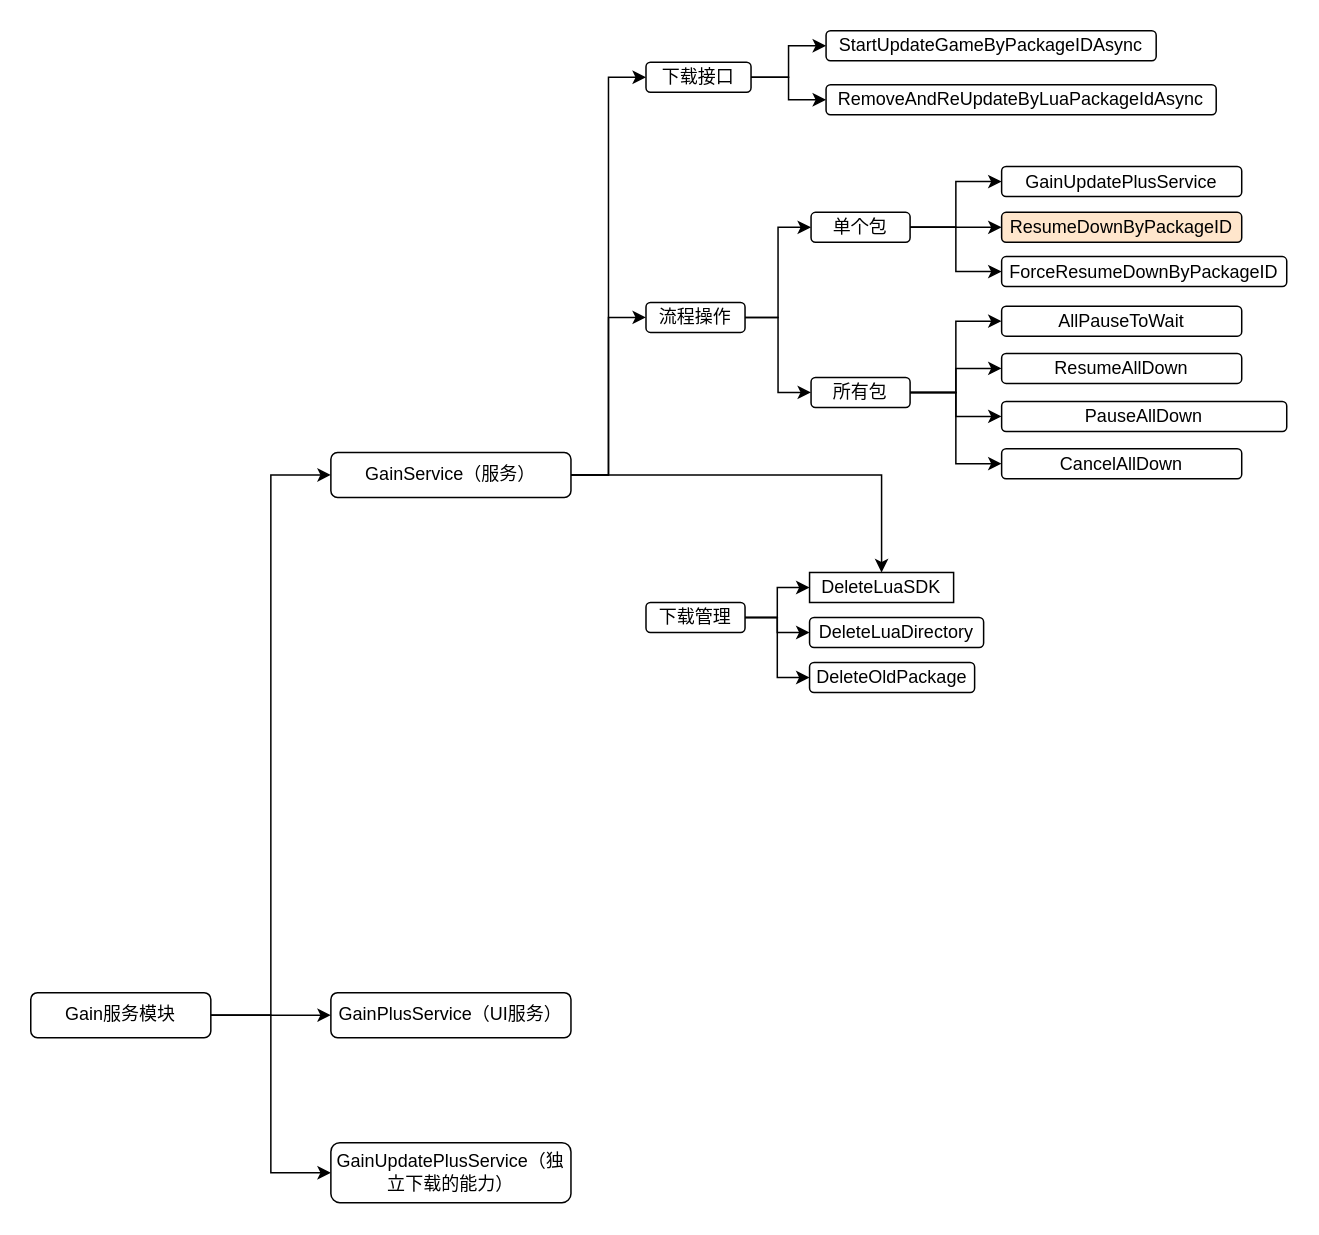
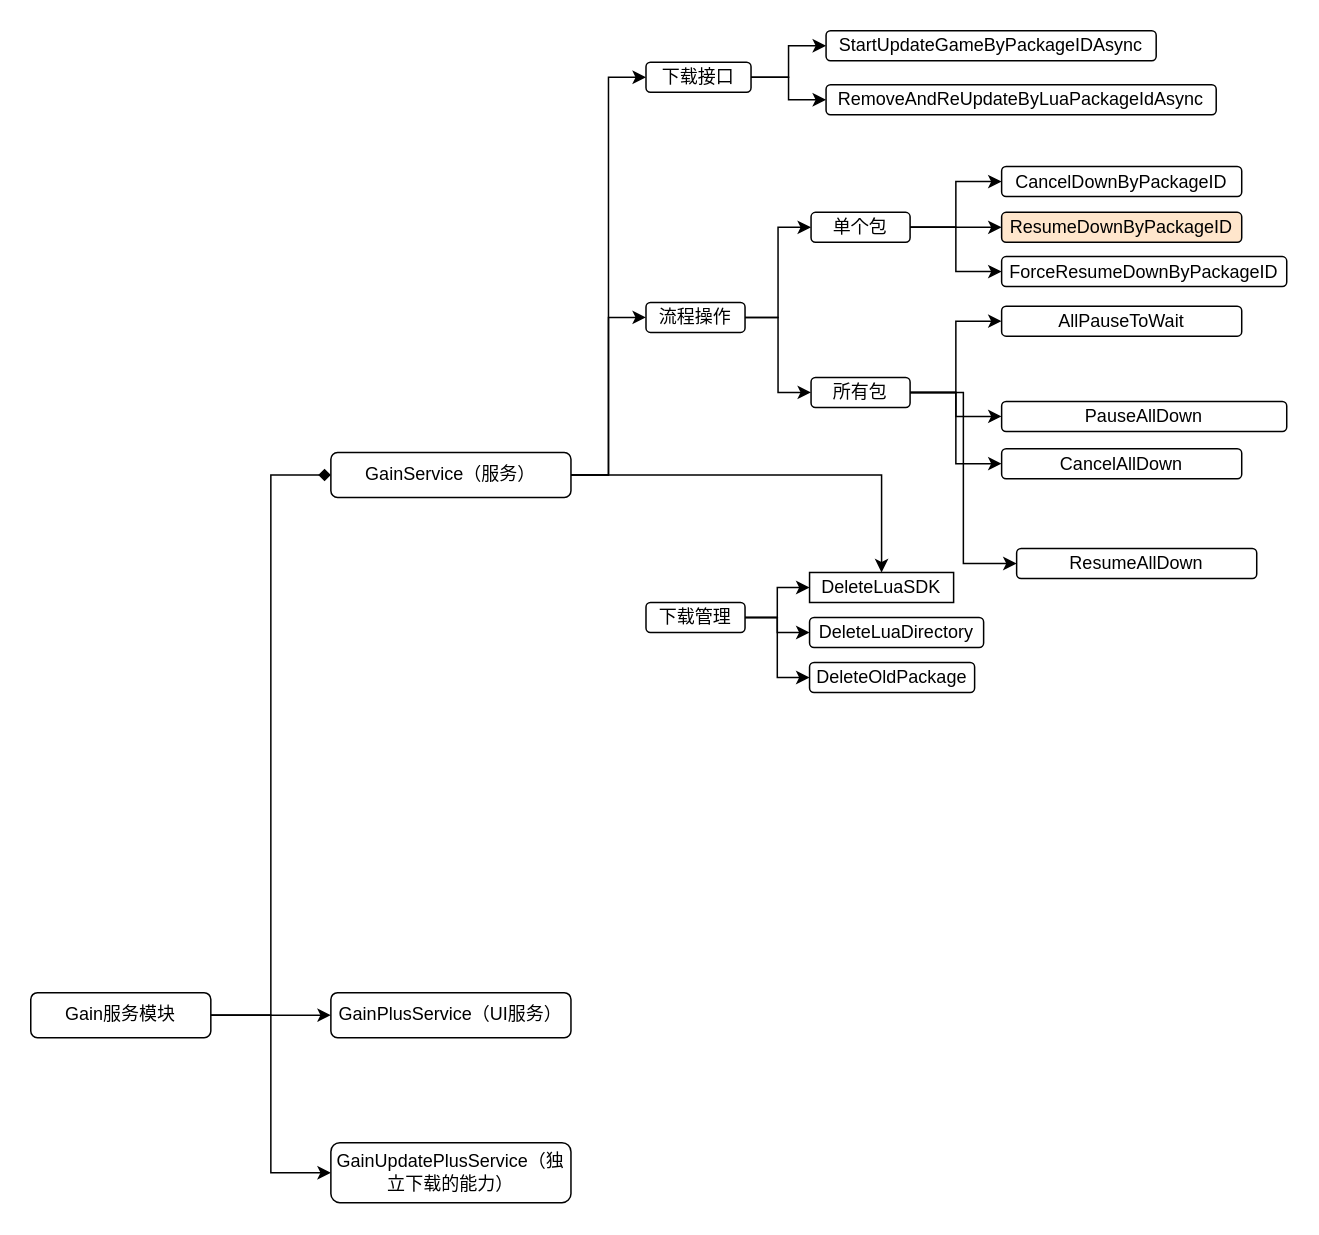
(1121, 182) -> (1121, 182)
(1121, 368) -> (1136, 563)
(319, 475) -> (318, 475)
